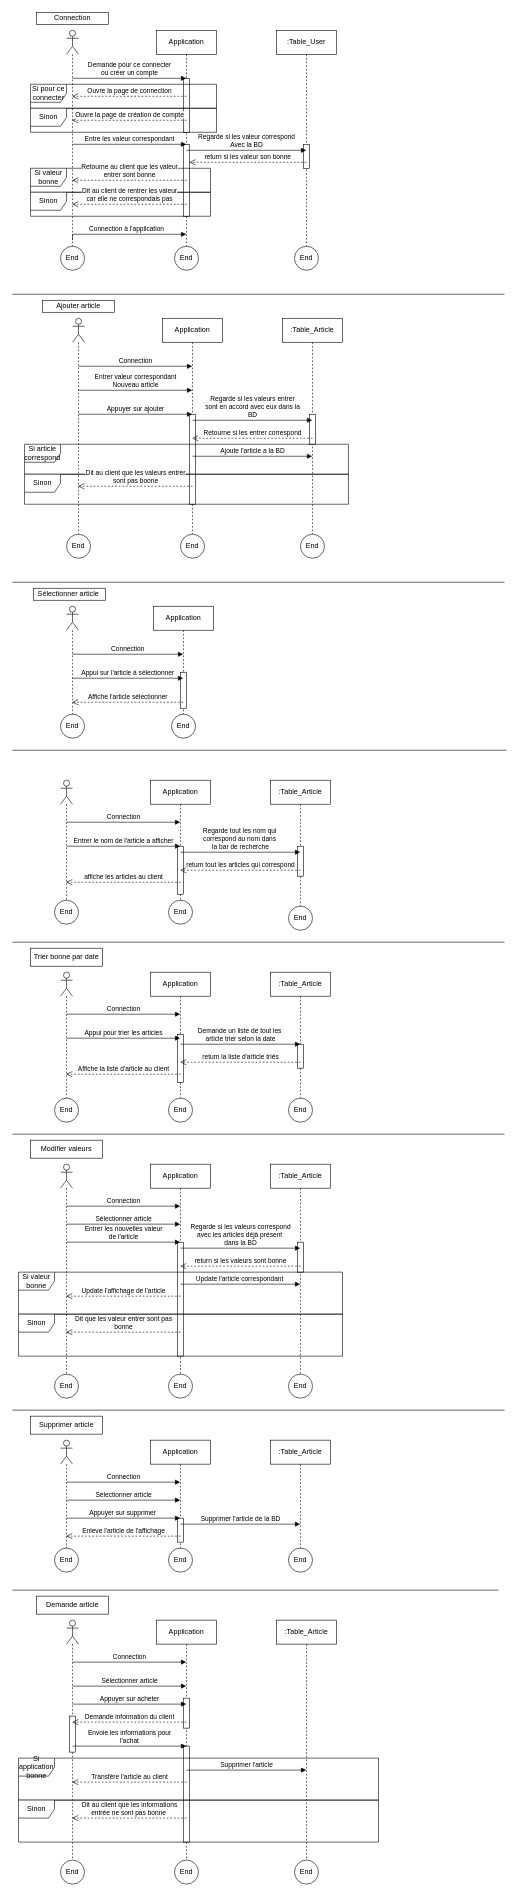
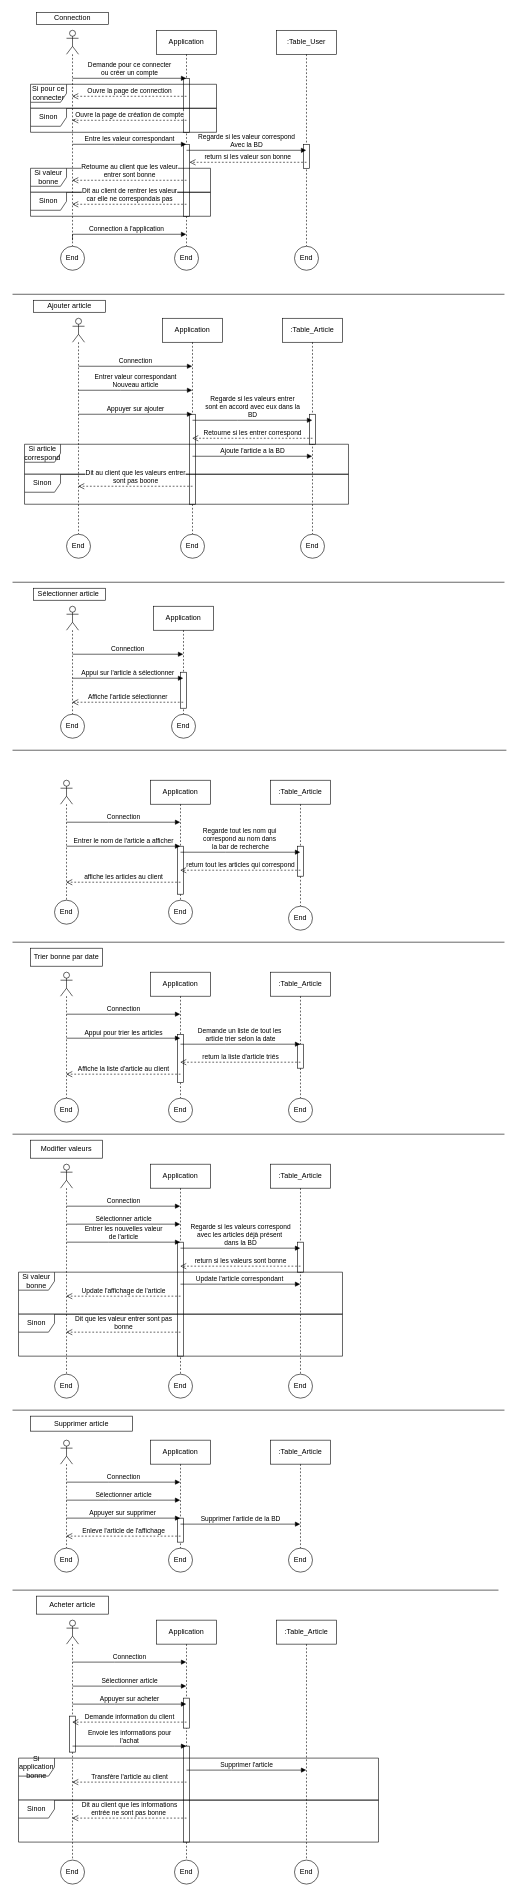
(78, 306) -> (69, 306)
(66, 1425) -> (81, 1424)
(72, 1605) -> (72, 1605)
